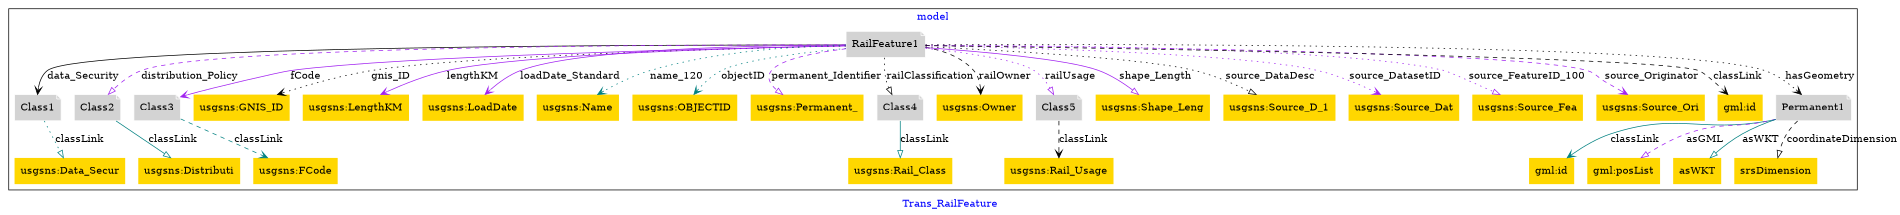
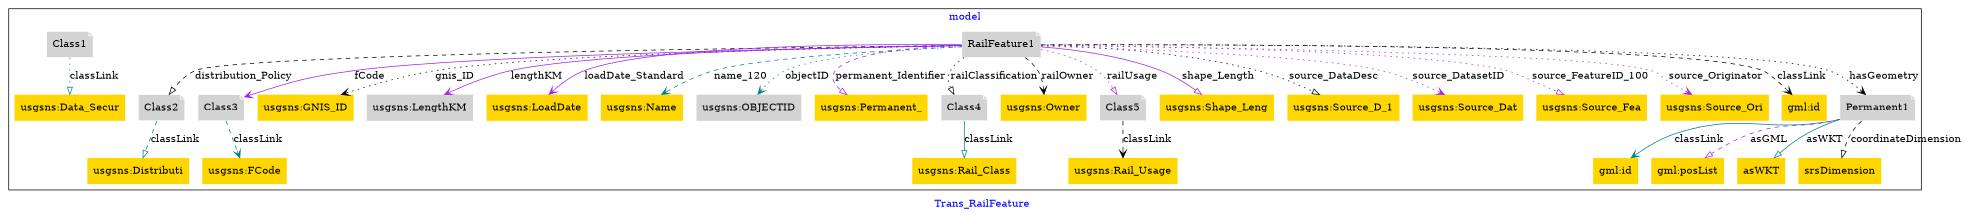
(476, 48) -> (544, 52)
(1276, 51) -> (1415, 53)
(232, 53) -> none
(722, 55) -> (812, 57)
(356, 108) -> (420, 108)
(685, 108) -> (749, 108)
(140, 137) -> (151, 136)
